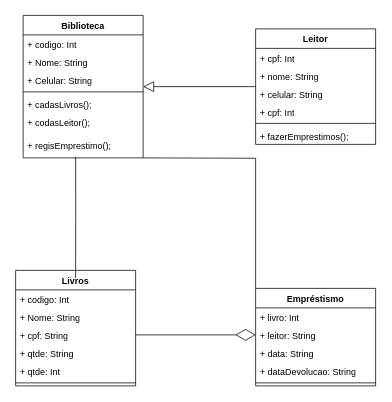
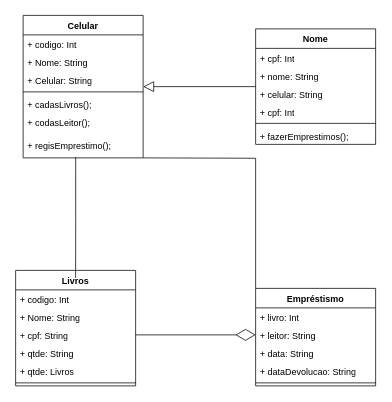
(83, 26) -> (83, 26)
(315, 40) -> (315, 40)
(44, 373) -> (50, 373)
